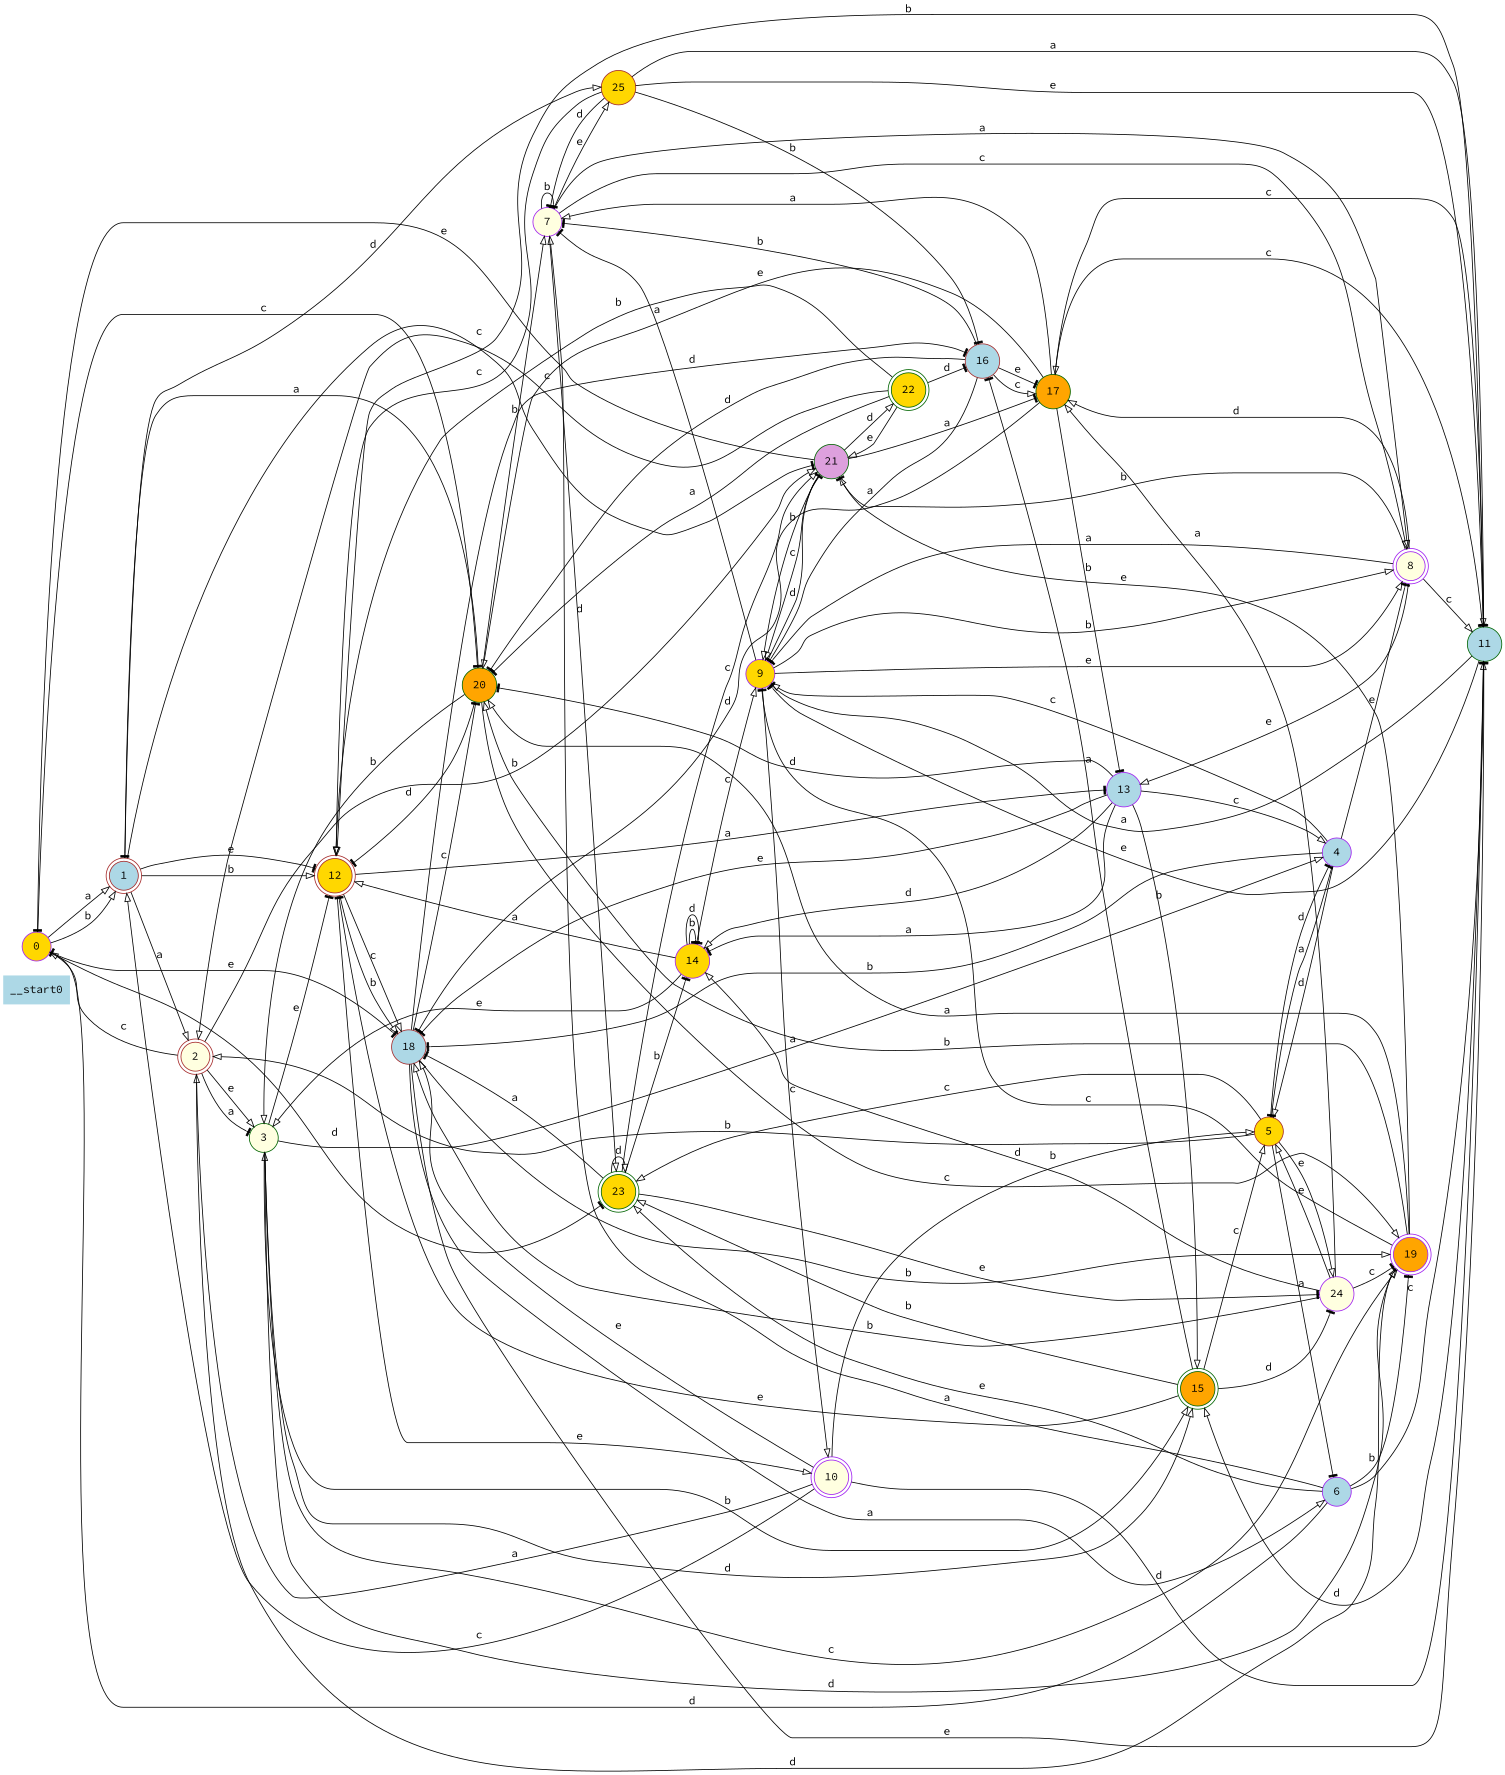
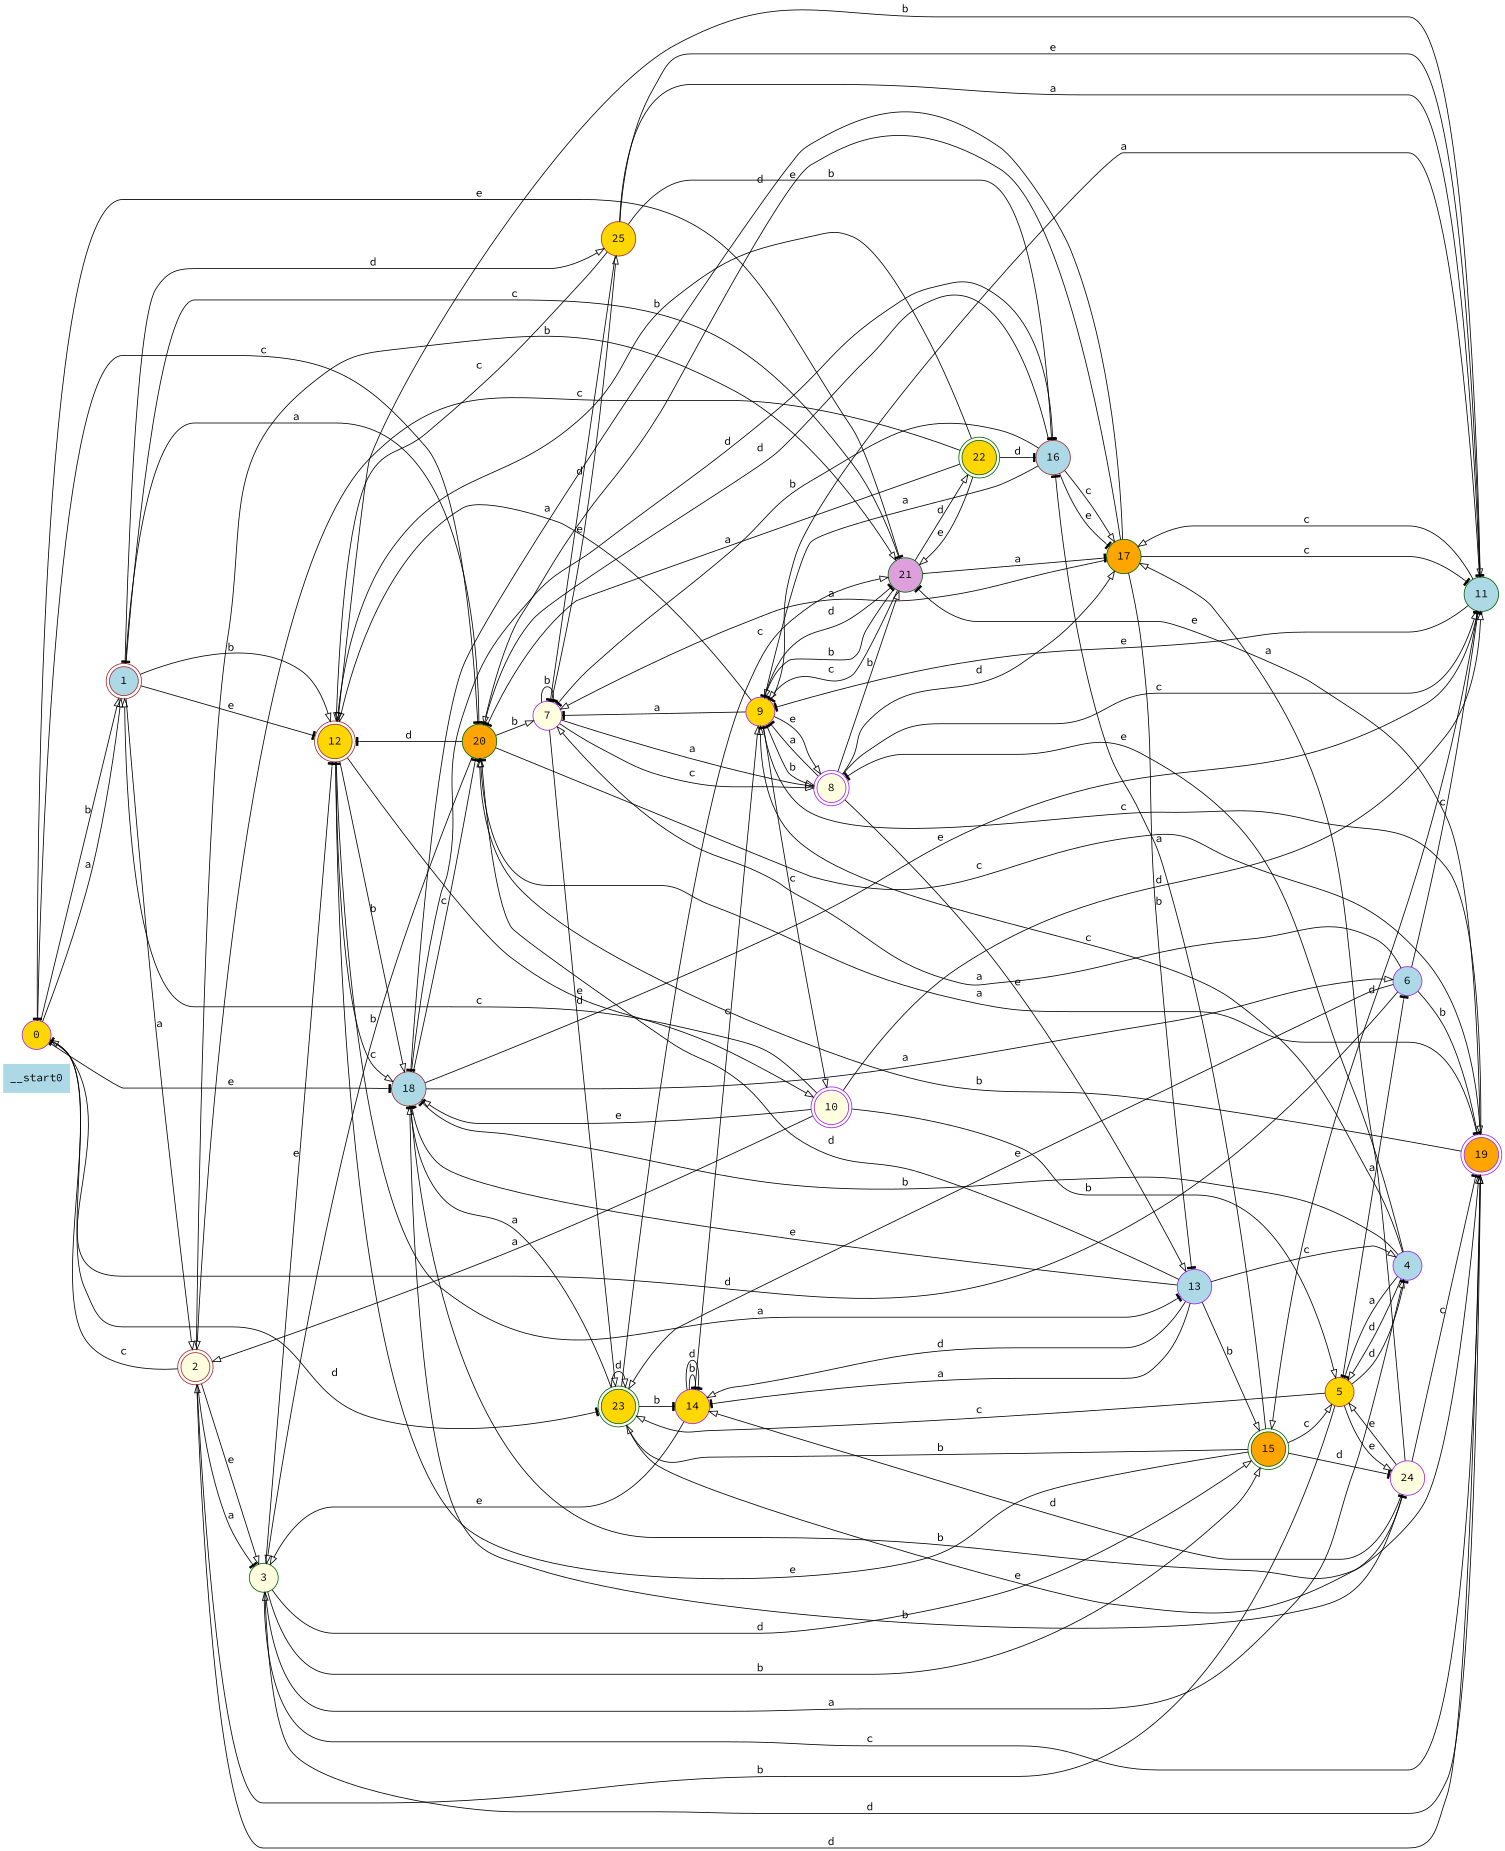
(518, 924) -> (521, 511)
